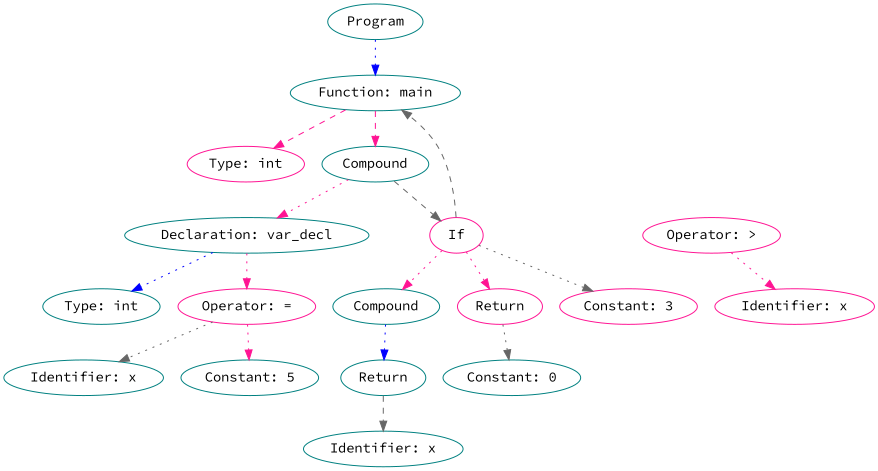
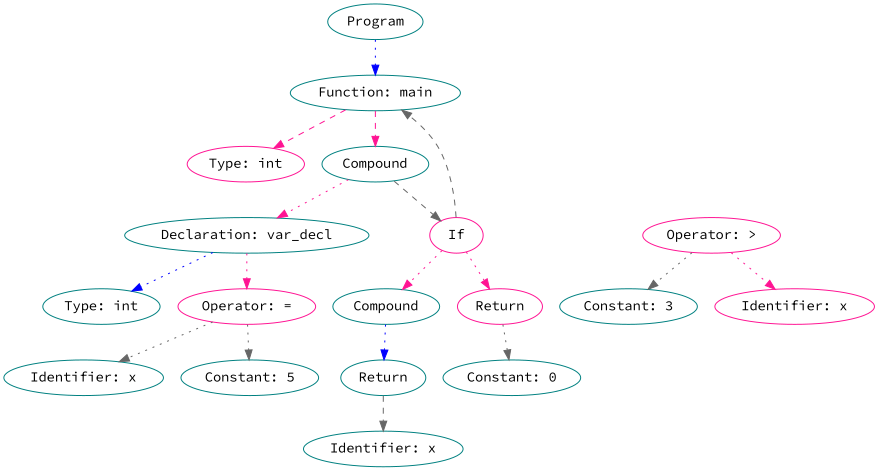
(531, 266) -> (674, 268)
(629, 307) -> (629, 307)
(248, 337) -> (248, 337)
